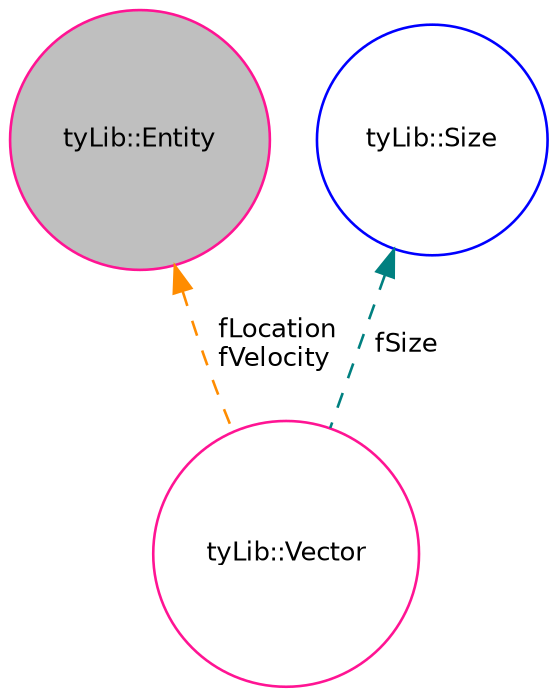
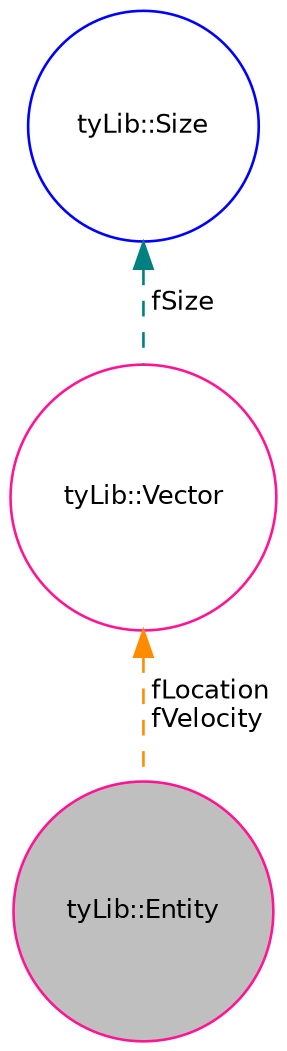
(206, 362) -> (143, 719)
